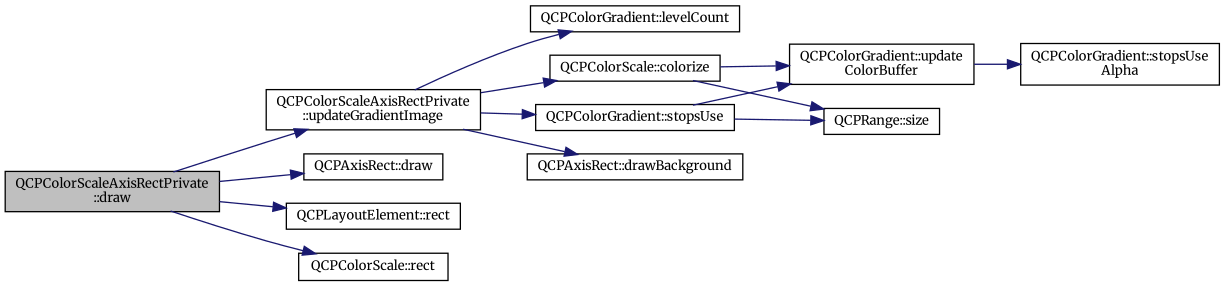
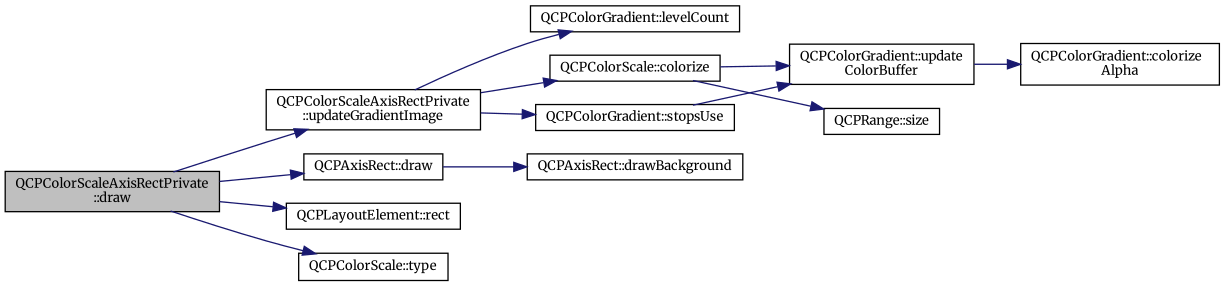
(1120, 64) -> (1120, 64)
(773, 120) -> none
(514, 140) -> (478, 167)
(373, 267) -> (373, 267)
